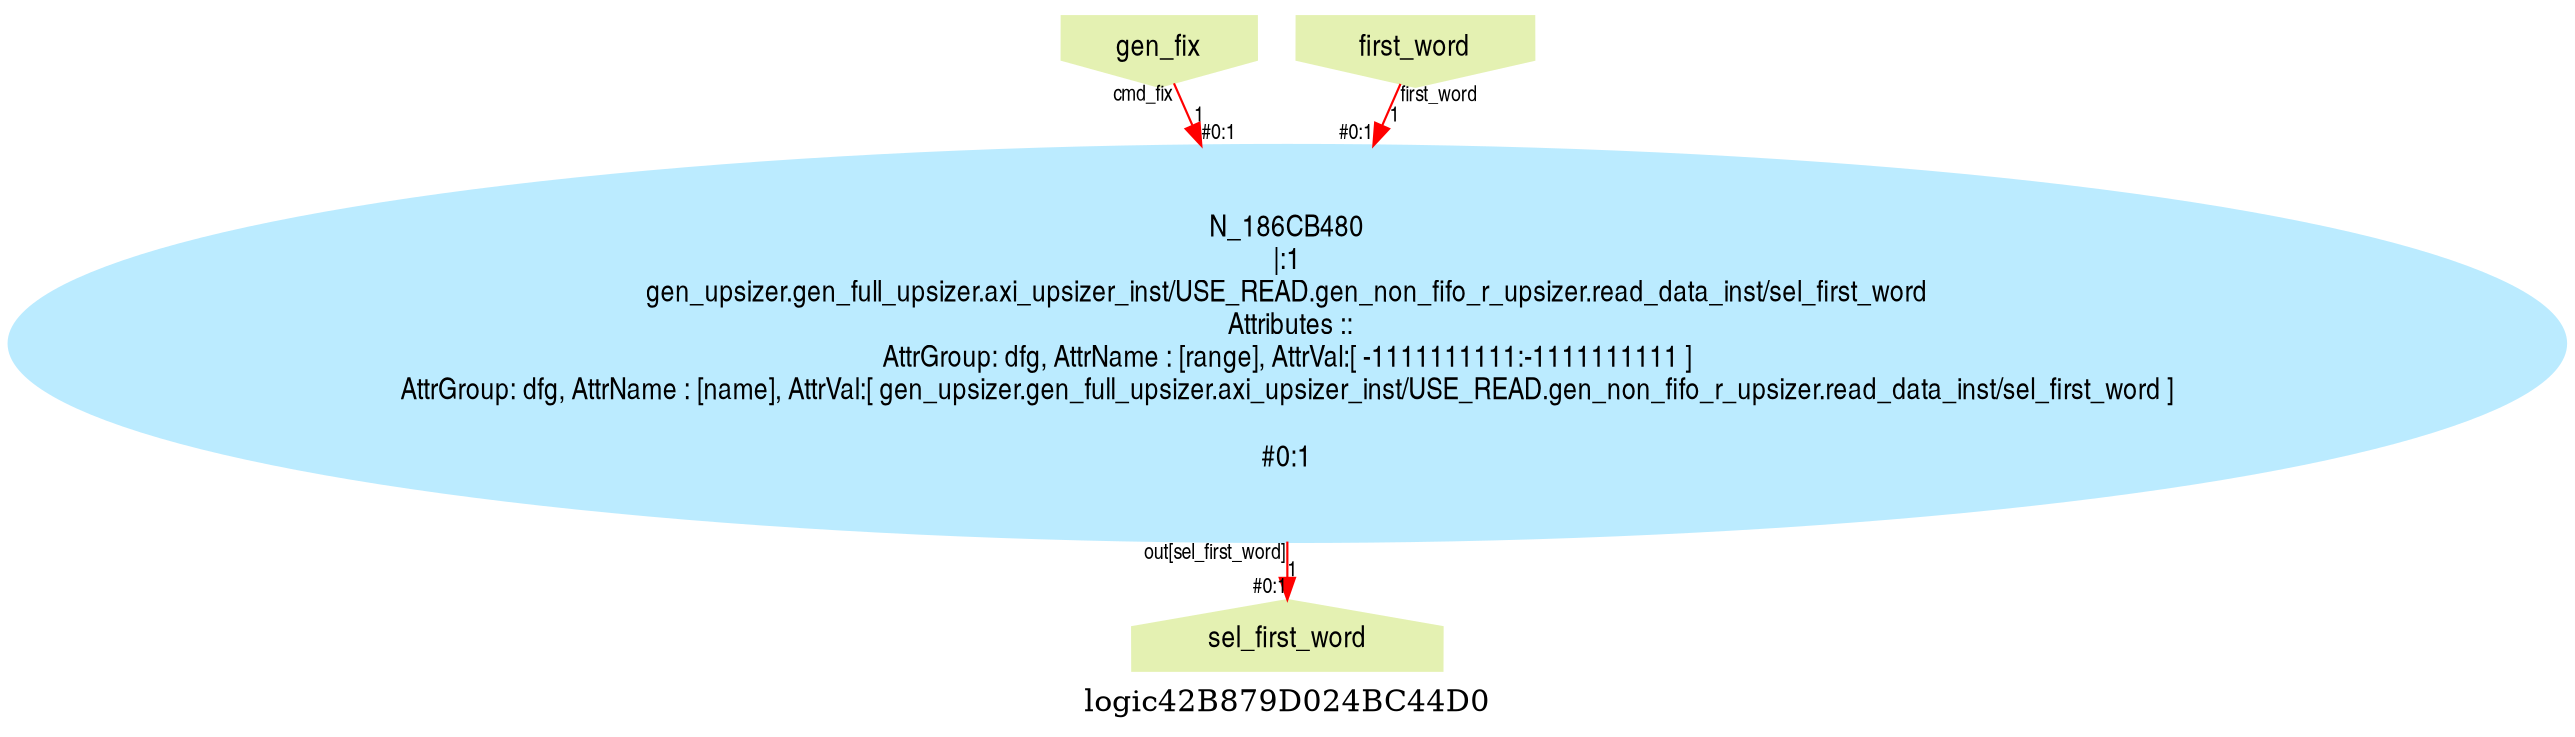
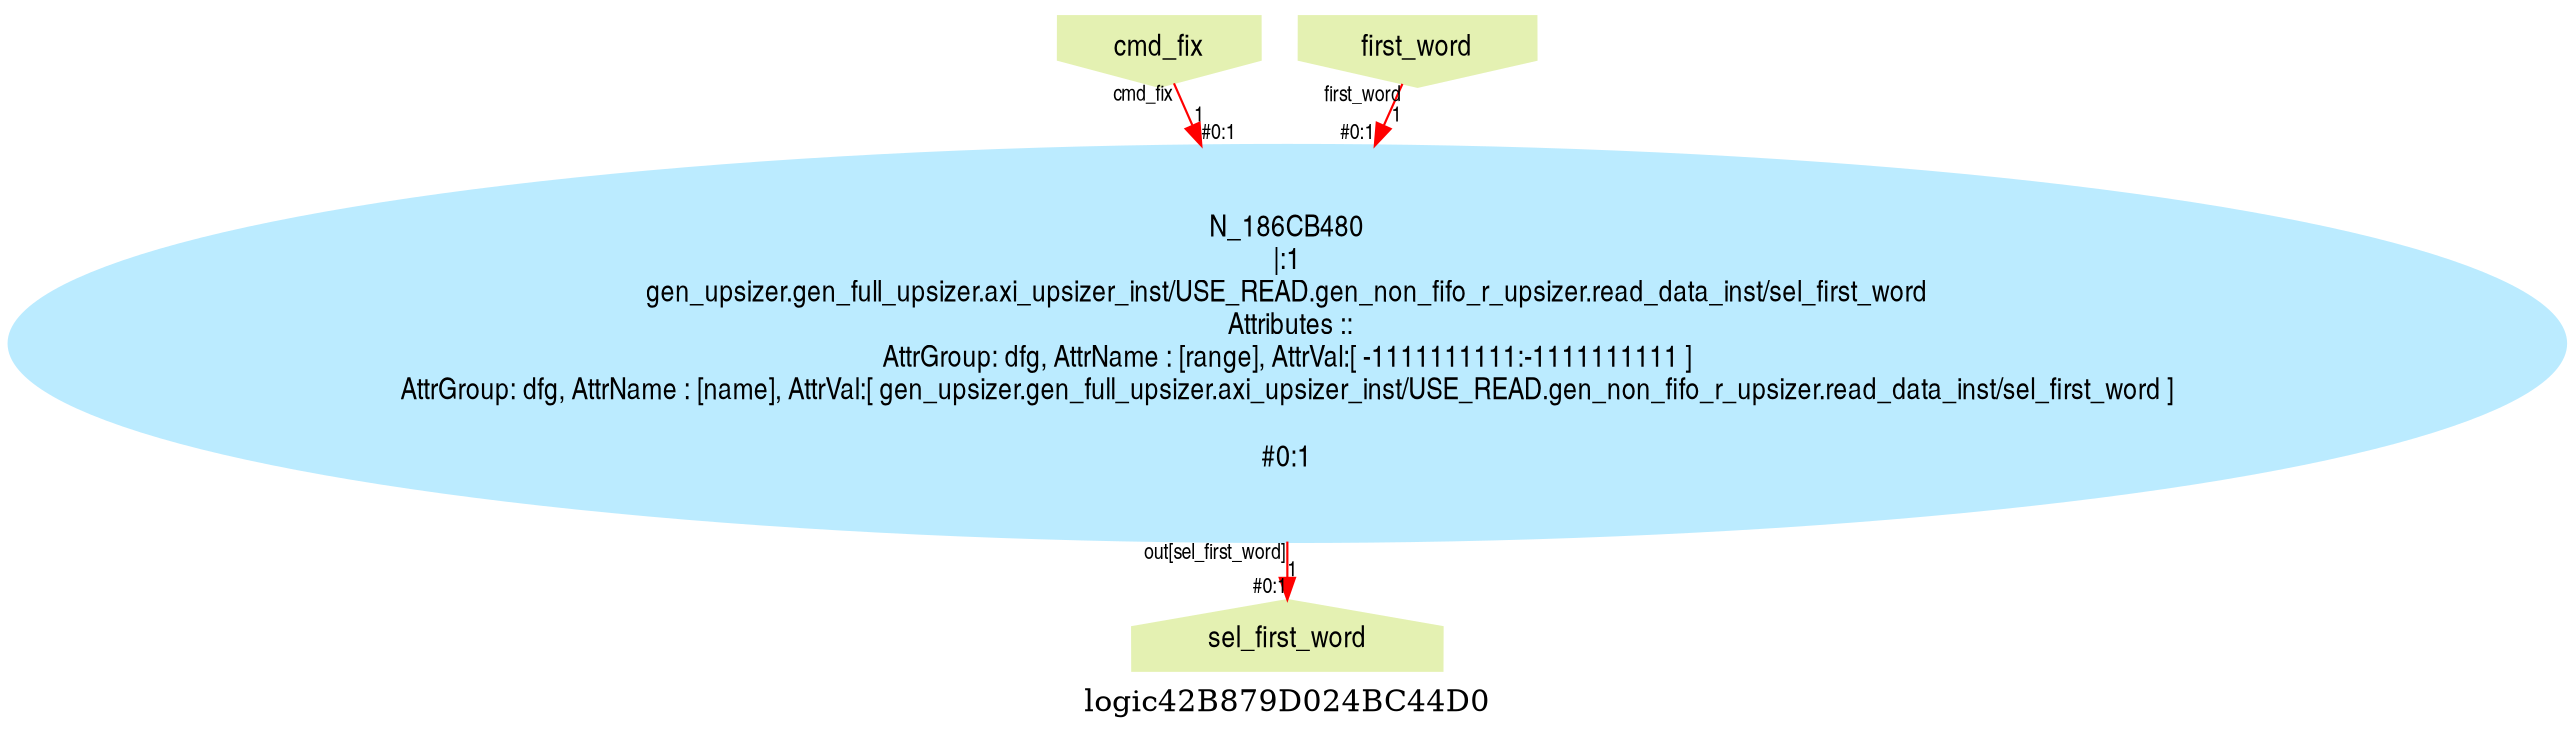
(1159, 48) -> (1159, 48)
